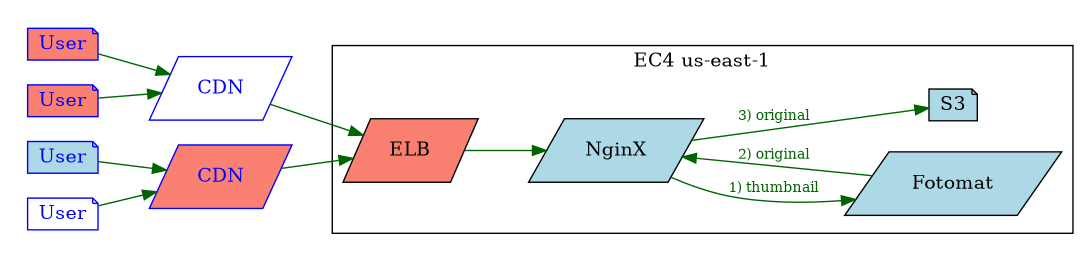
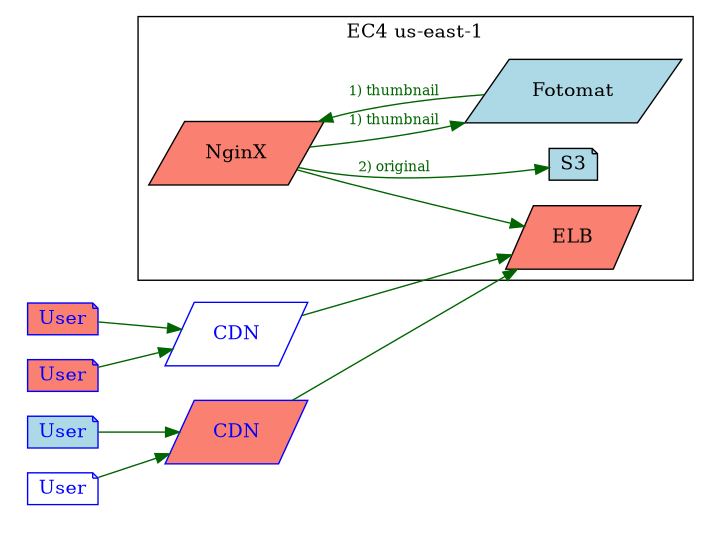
(774, 117) -> (394, 168)
(499, 150) -> (403, 197)
(616, 150) -> (236, 153)
(774, 155) -> (394, 92)
